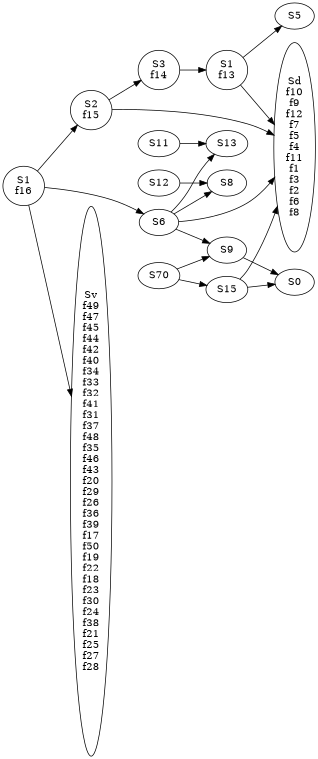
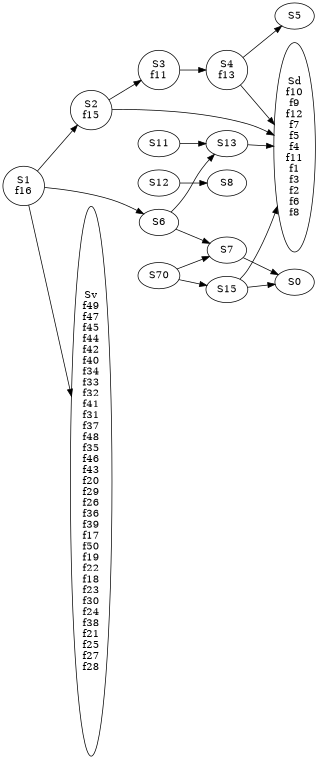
(159, 70) -> (159, 70)
(227, 70) -> (227, 70)
(190, 205) -> none
(229, 212) -> (257, 145)
(227, 250) -> (227, 250)
